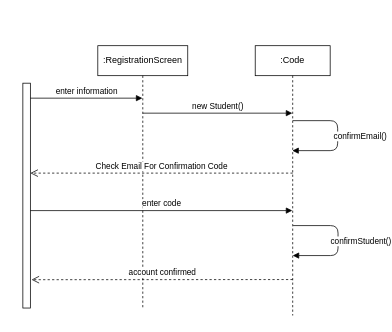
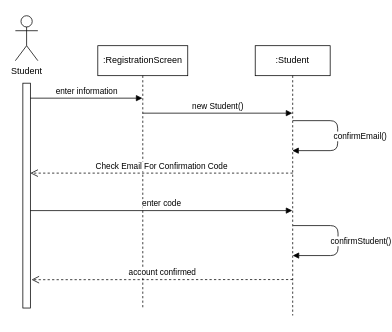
none -> (27, 38)
(293, 60) -> (293, 60)
